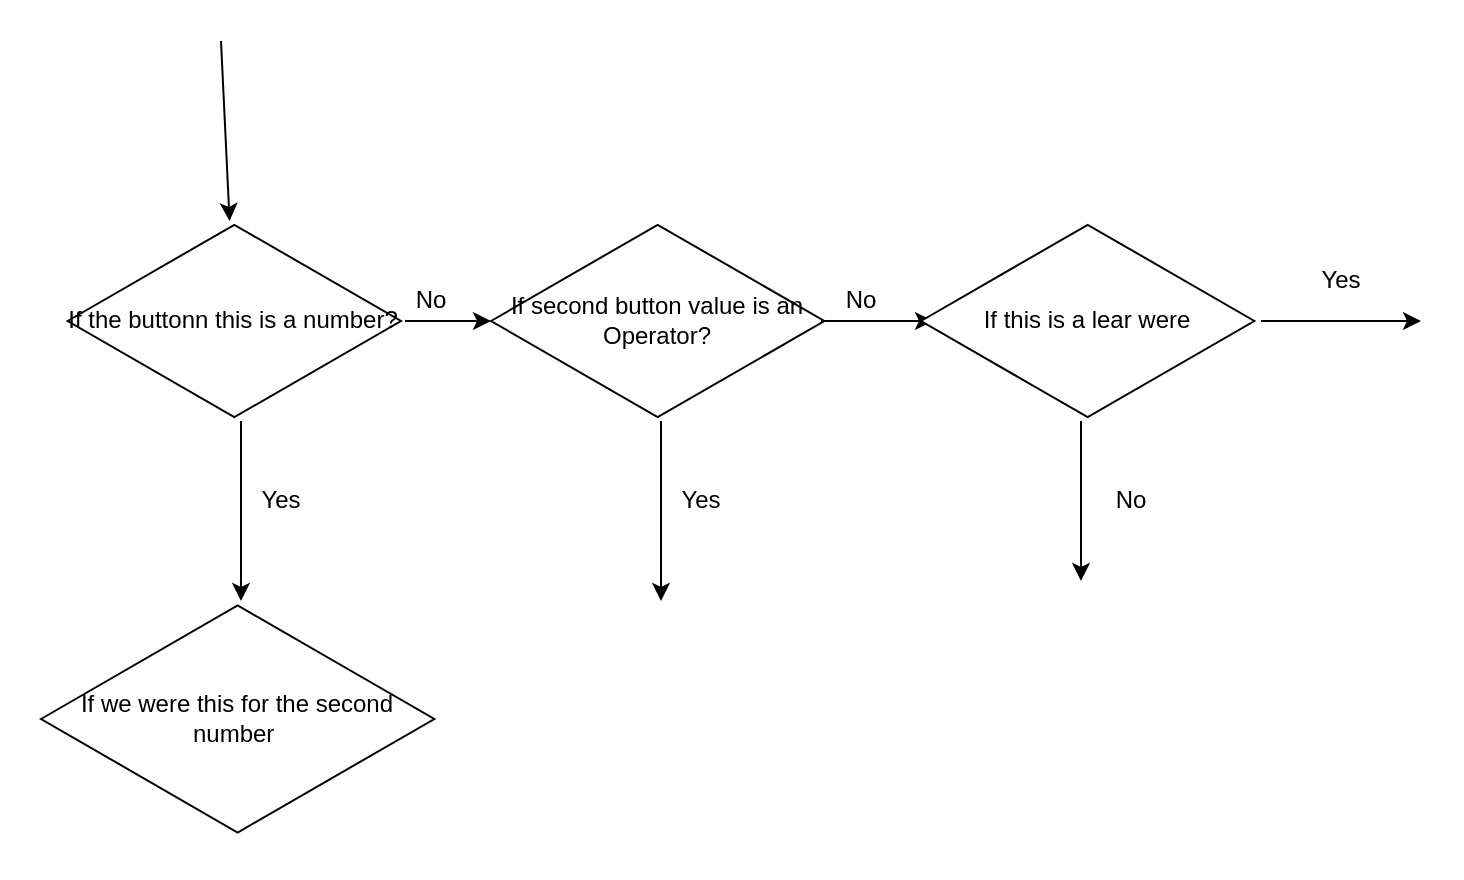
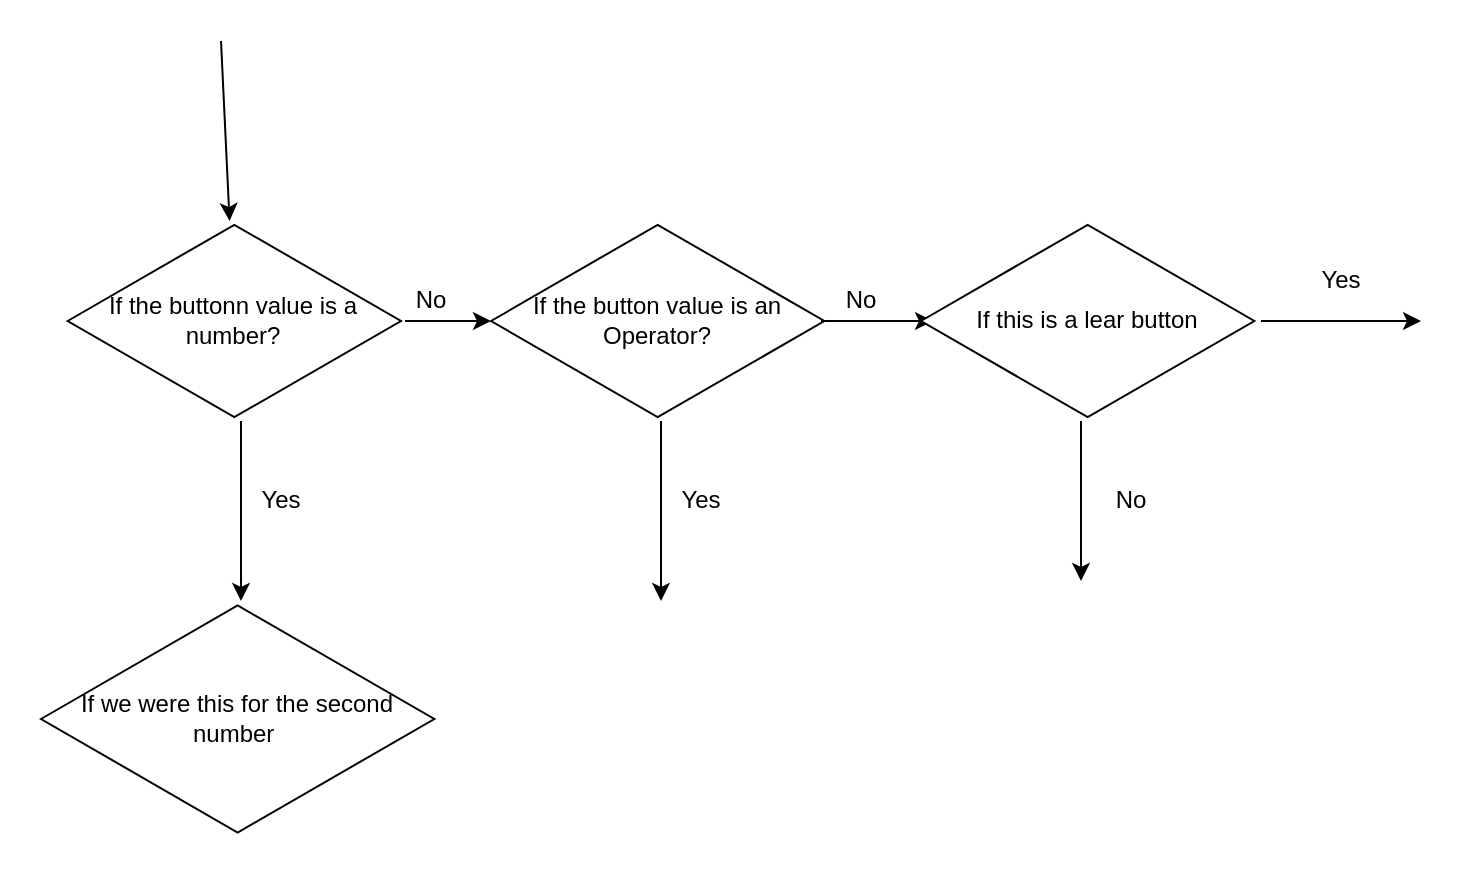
(234, 321) -> (234, 321)
(658, 321) -> (658, 321)
(1088, 321) -> (1088, 321)
